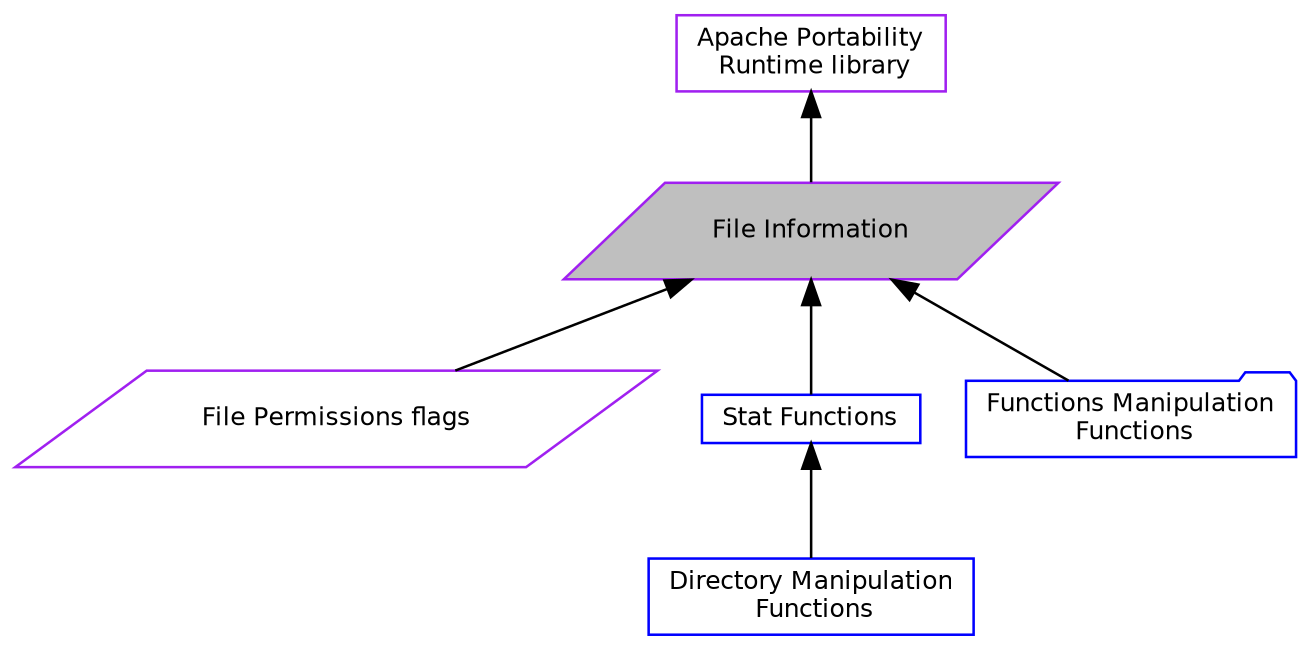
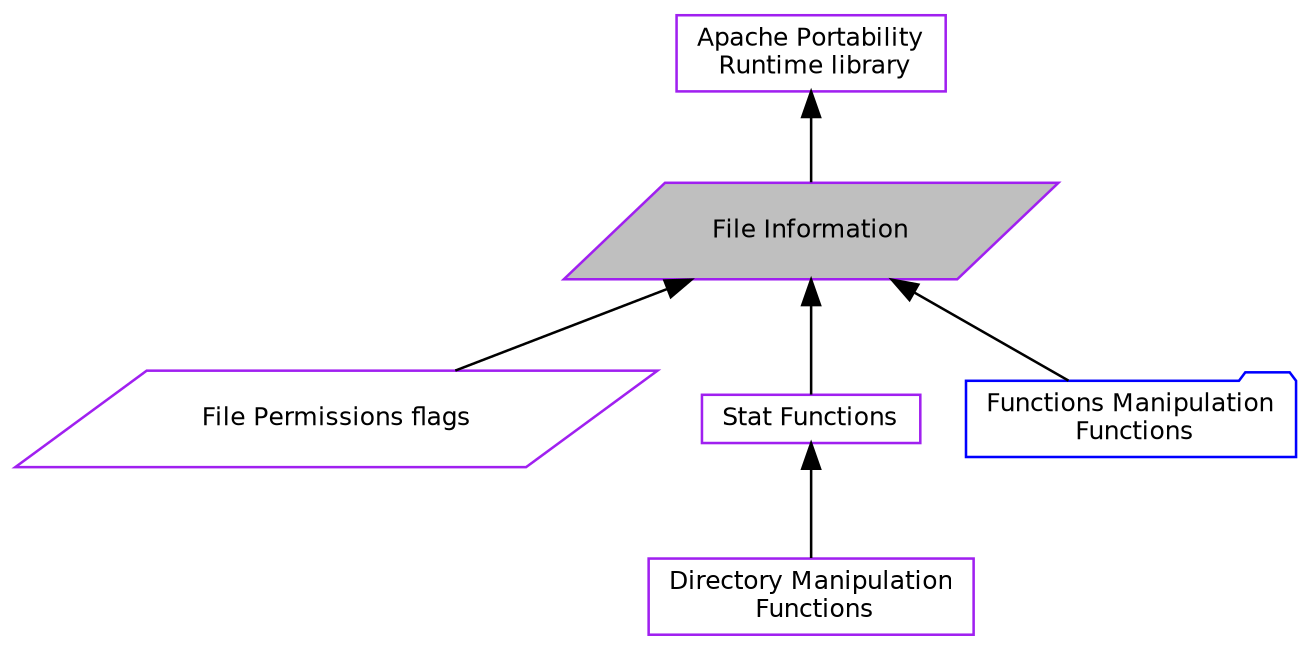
(811, 419) -> (811, 419)
(811, 597) -> (811, 597)
